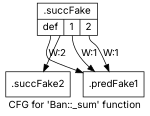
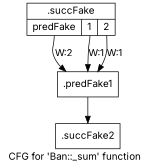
(51, 27) -> (54, 27)
(53, 50) -> (88, 107)
